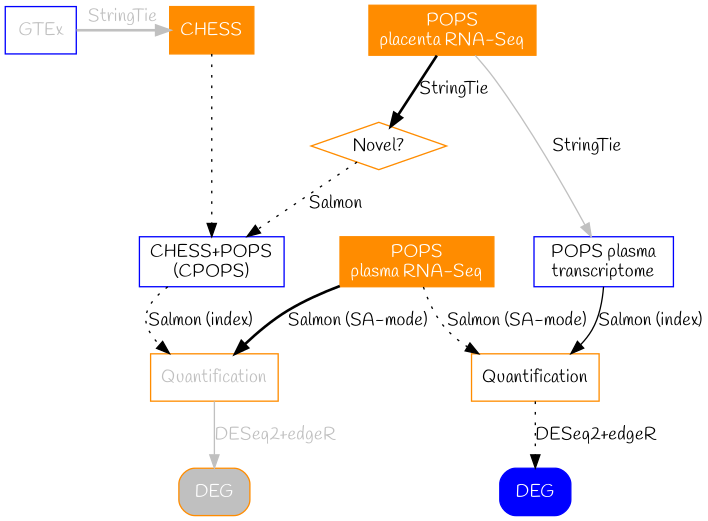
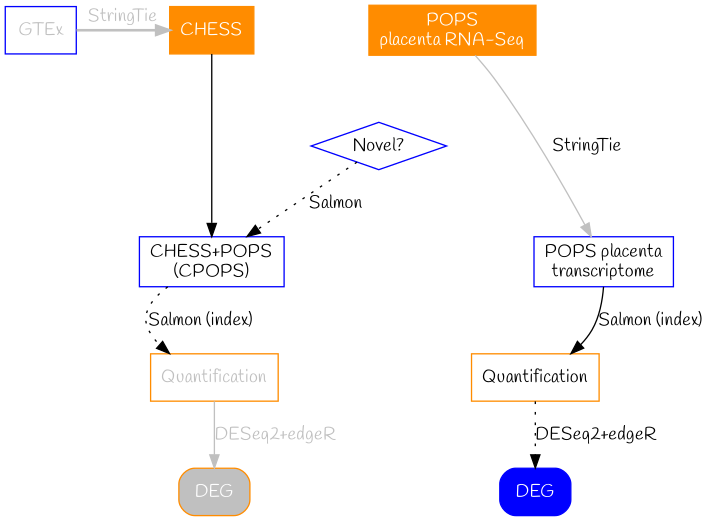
(417, 85) -> none
(212, 138) -> (212, 138)
(379, 146) -> (379, 146)
(417, 262) -> none
(604, 262) -> (604, 262)
